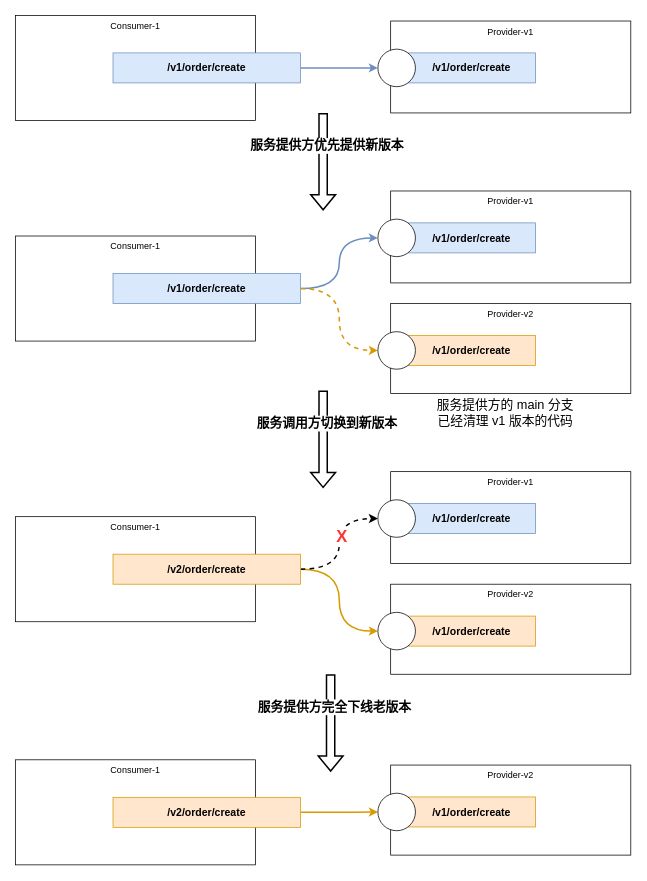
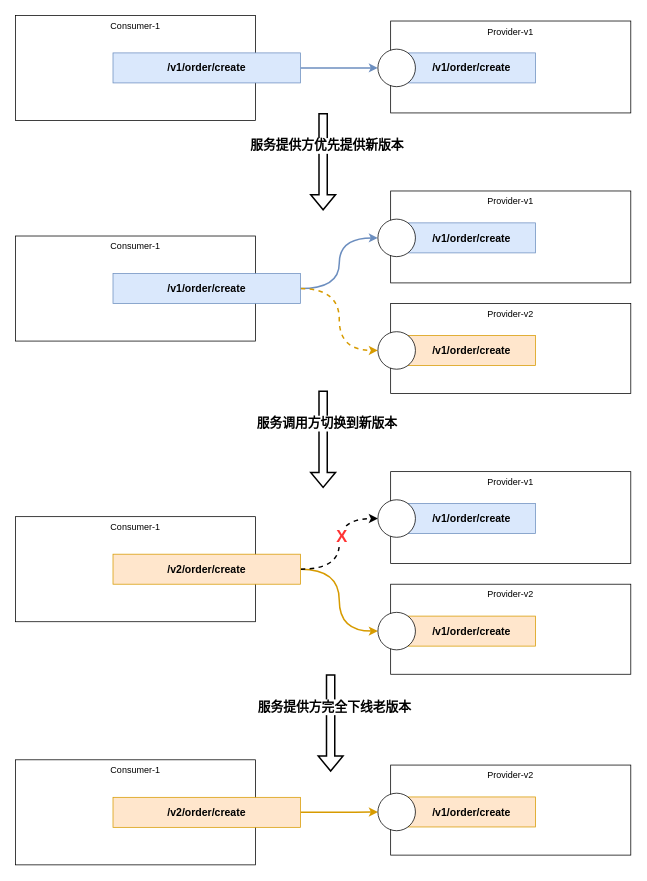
(505, 413) -> none
